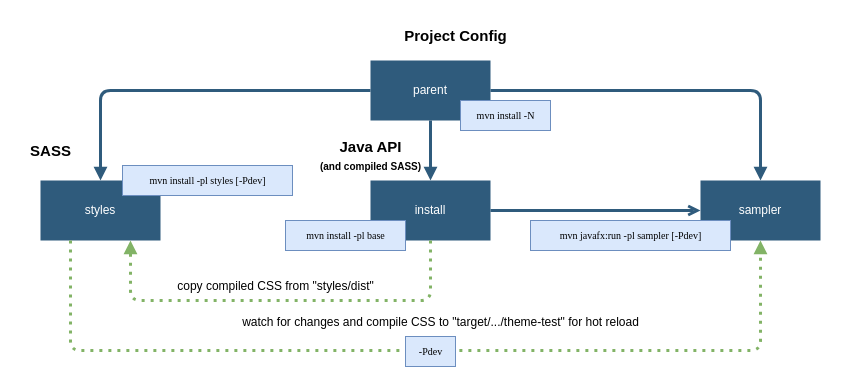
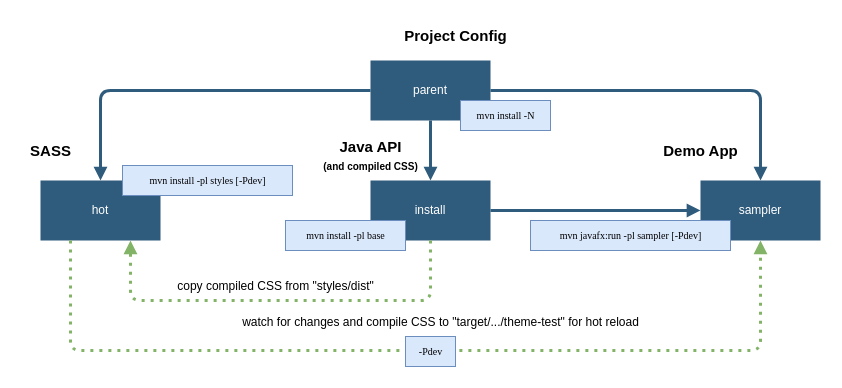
none -> (701, 151)
(371, 156) -> (371, 156)
(101, 211) -> (101, 211)
(688, 211) -> (686, 211)
